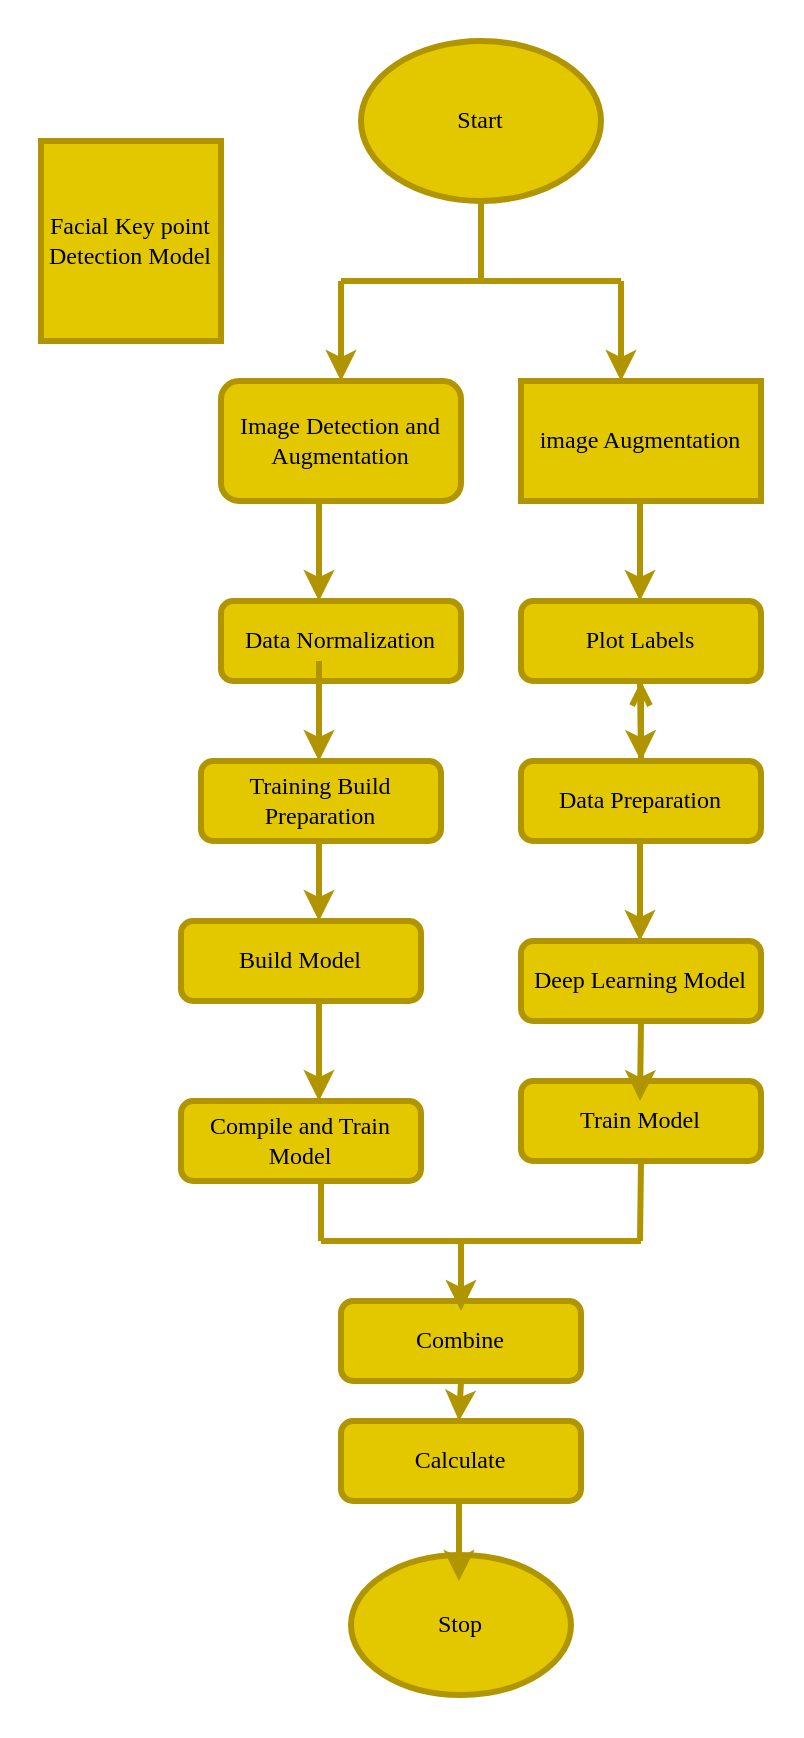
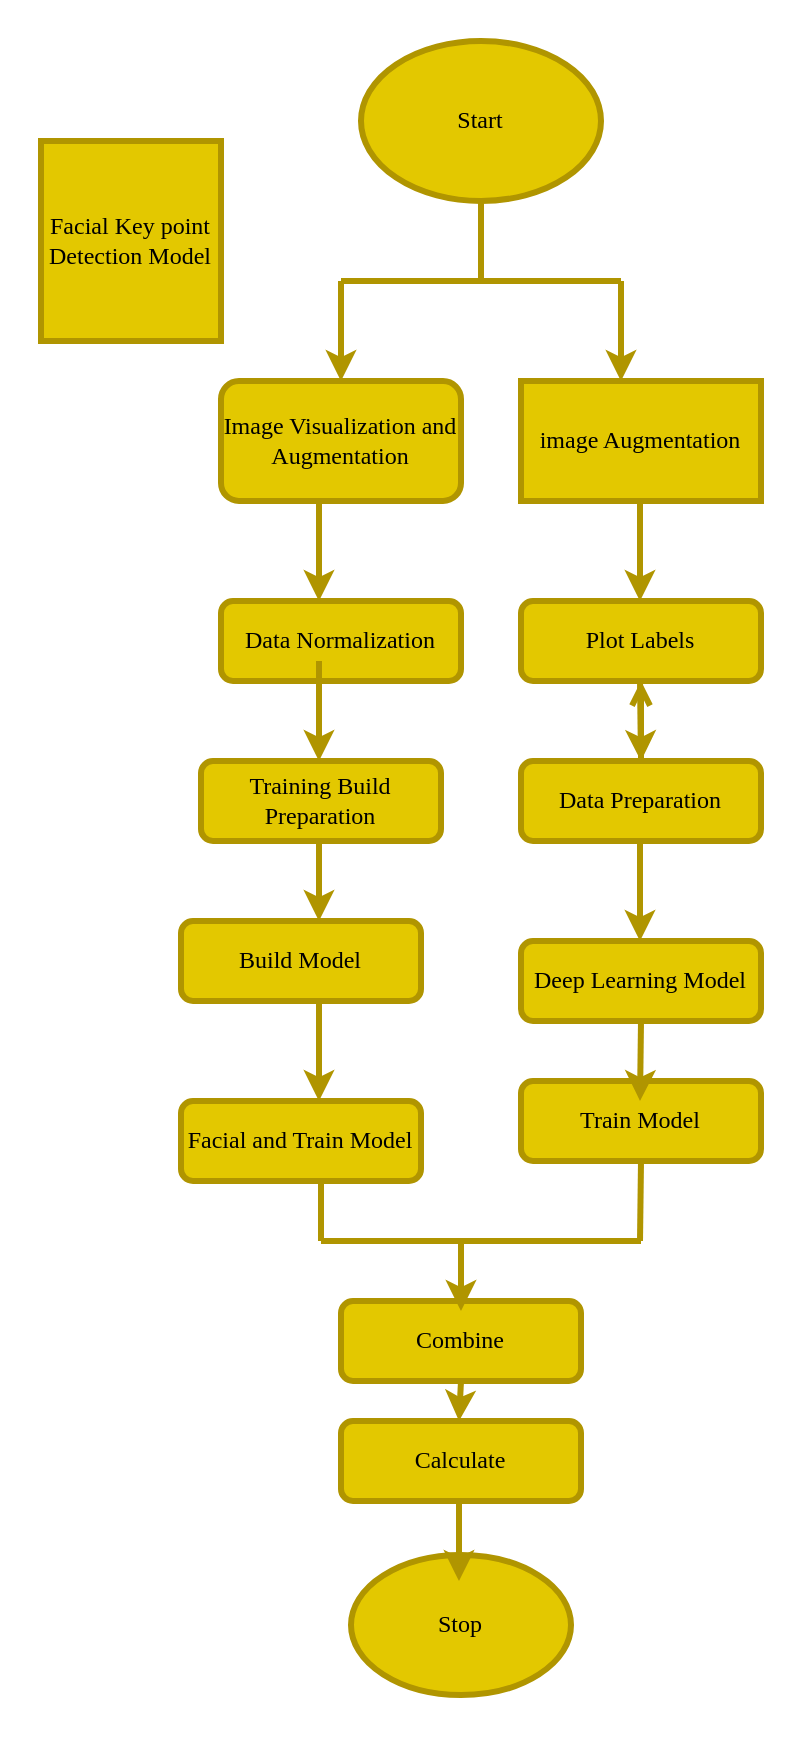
(341, 441) -> (341, 441)
(301, 1141) -> (301, 1141)
